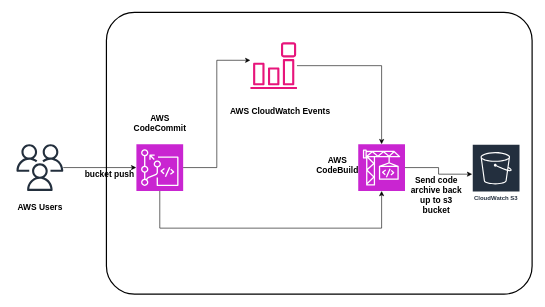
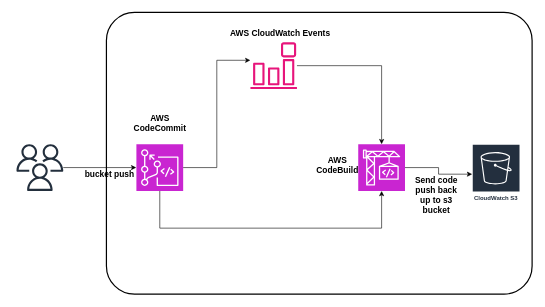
(281, 111) -> (281, 33)
(437, 195) -> (437, 195)
(40, 207) -> none
